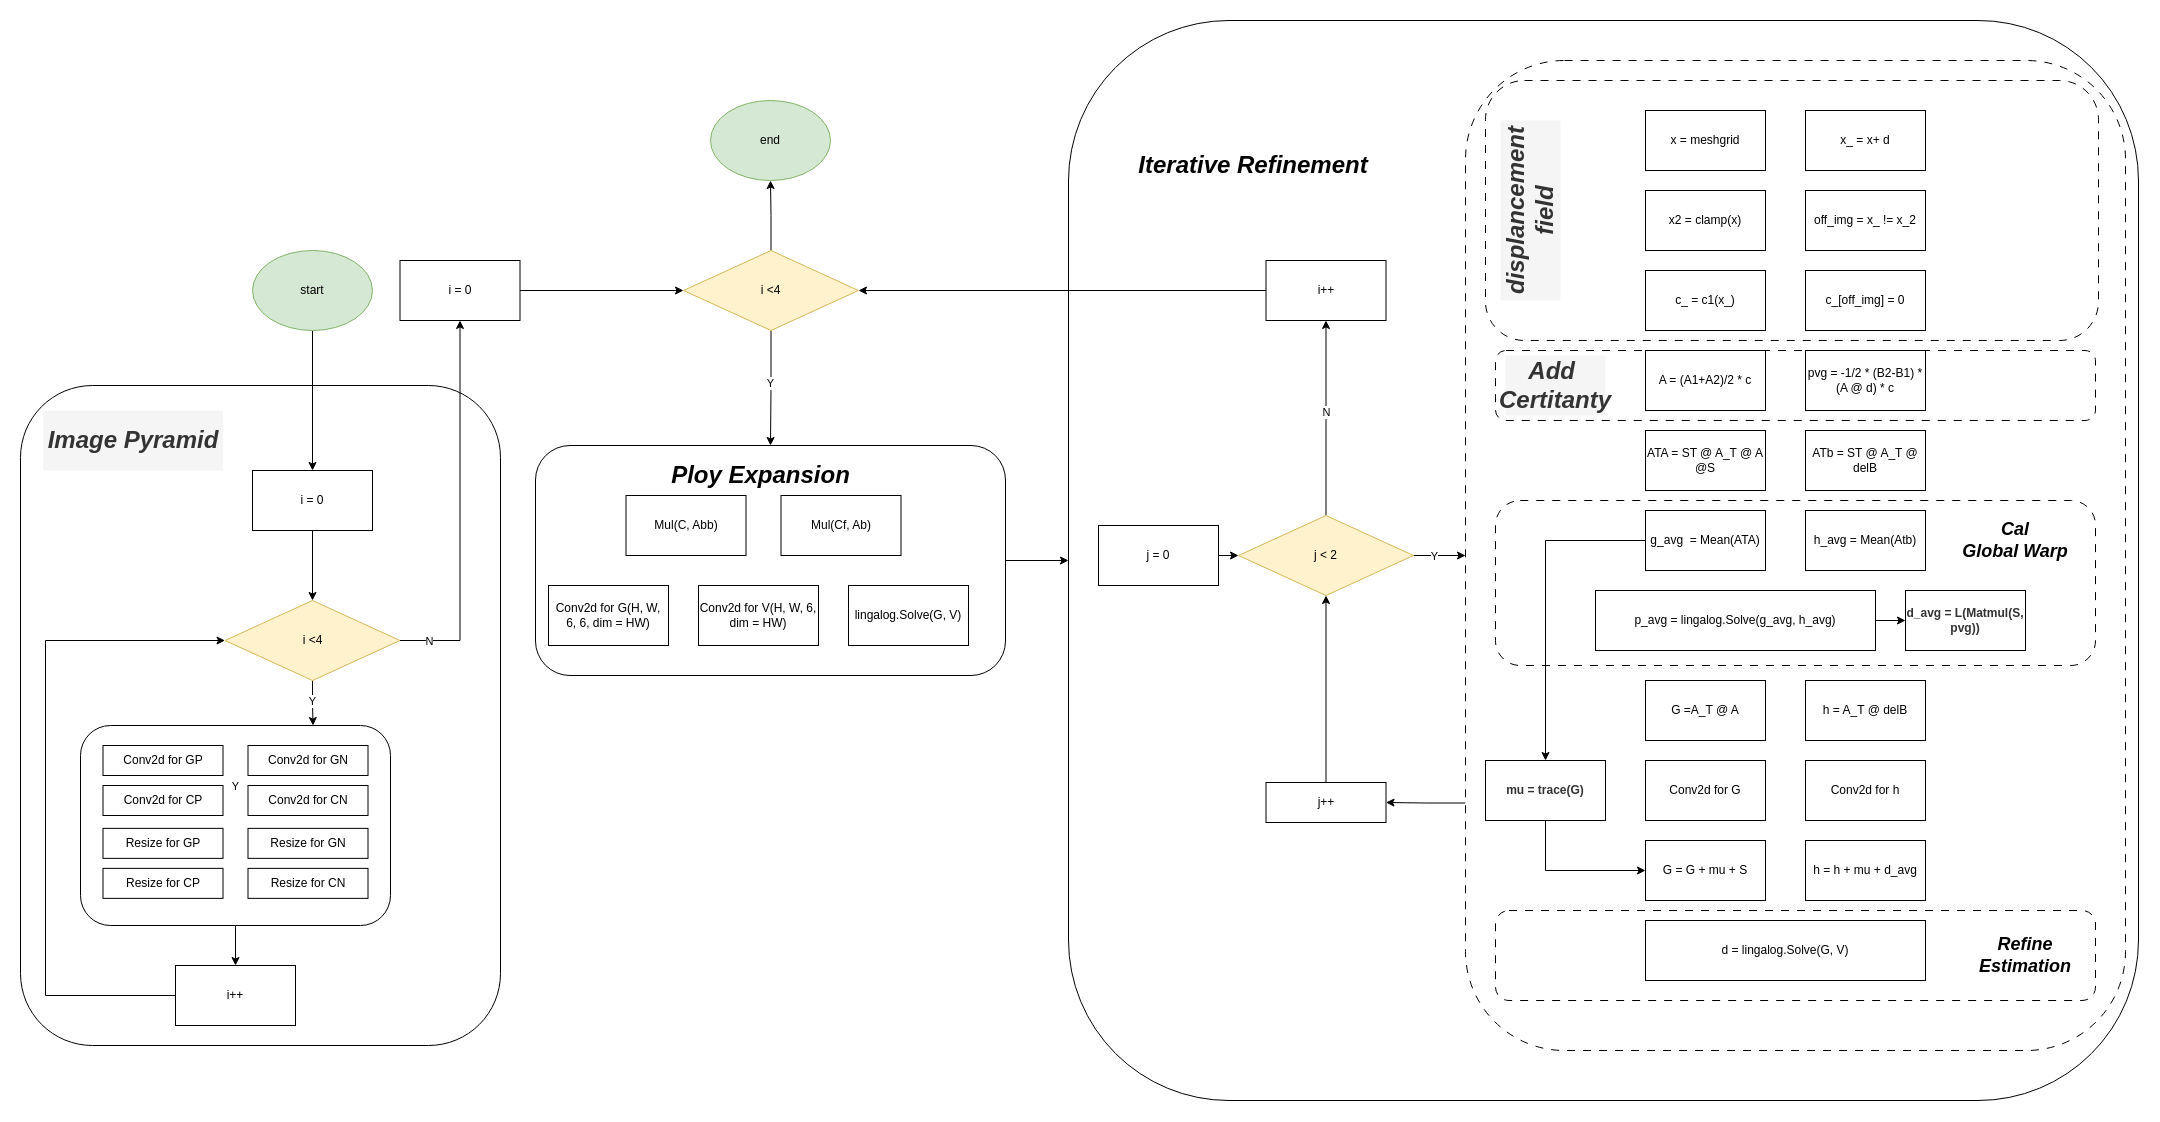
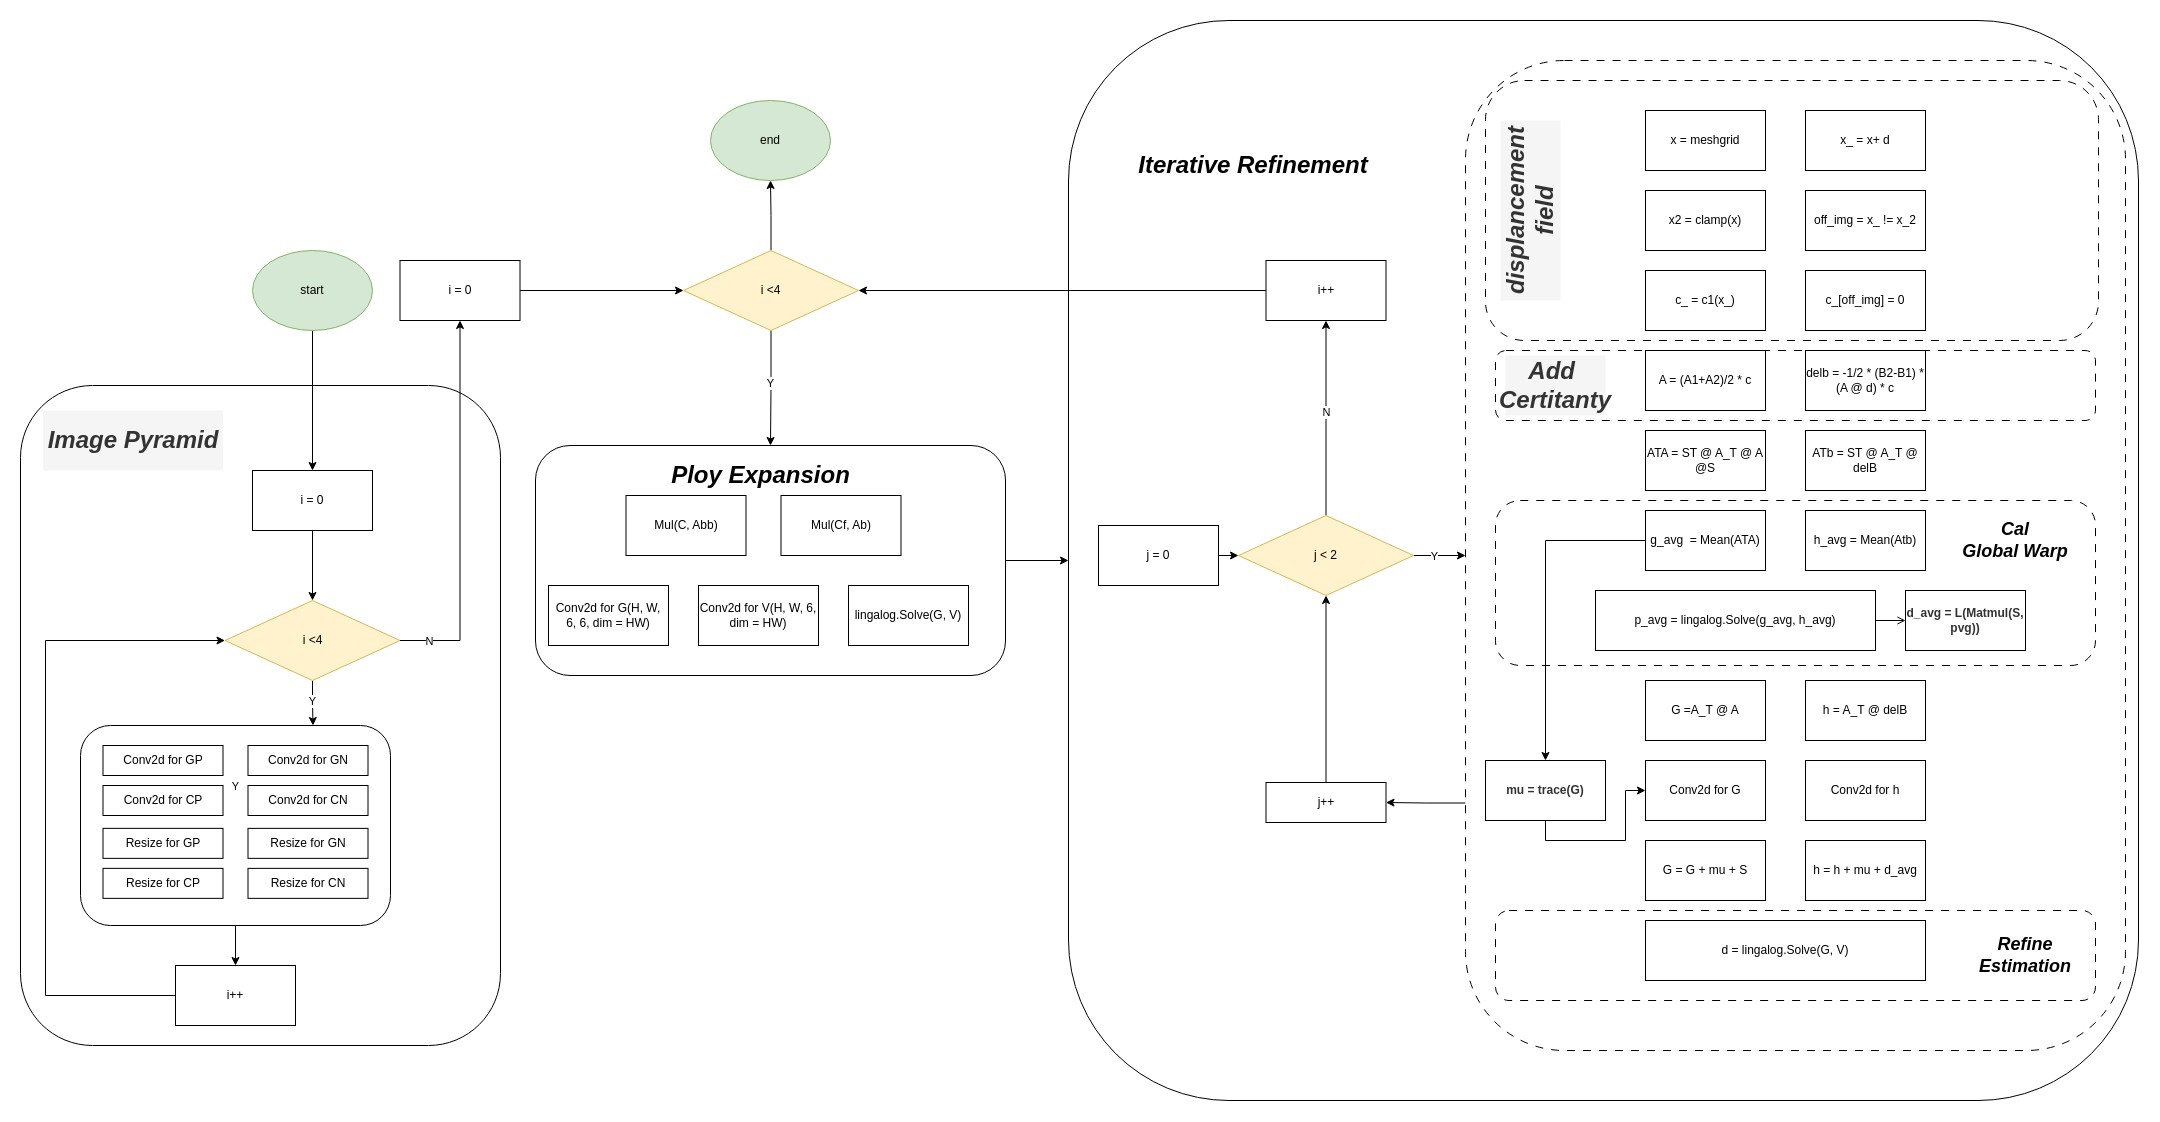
(1866, 381) -> (1866, 381)
(1897, 621) -> (1899, 621)
(1576, 871) -> (1616, 841)
